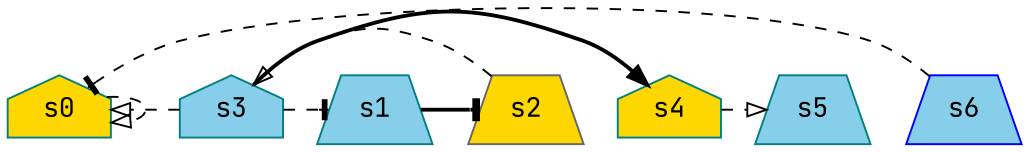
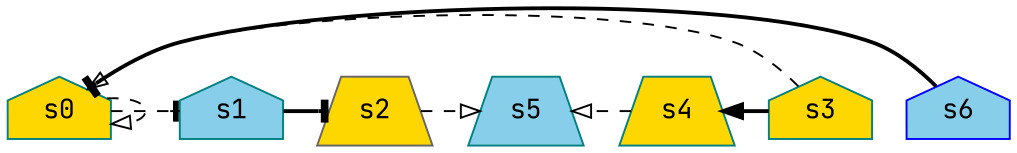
(535, 8) -> (627, 9)
(392, 30) -> (441, 111)
(231, 110) -> (820, 111)
(301, 110) -> (127, 111)
(375, 110) -> (231, 111)
(669, 110) -> (677, 111)
(964, 110) -> (958, 111)
